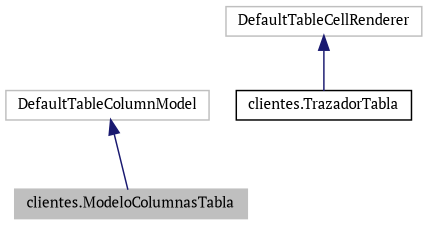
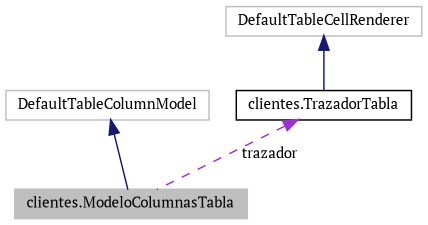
none -> (221, 158)
